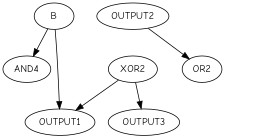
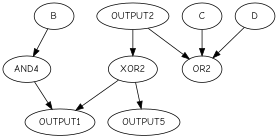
none -> (202, 16)
none -> (255, 16)
none -> (133, 39)
(58, 65) -> (41, 92)
(144, 122) -> (144, 122)
